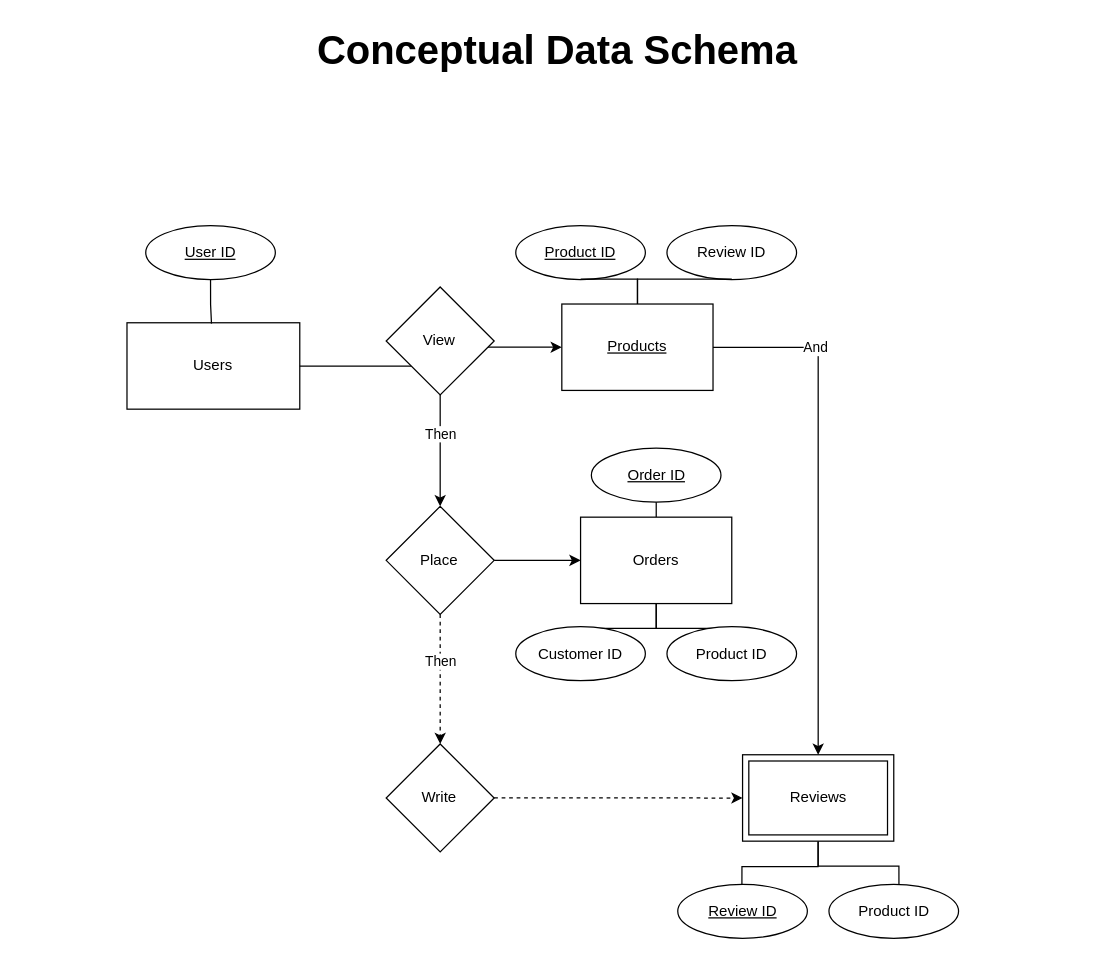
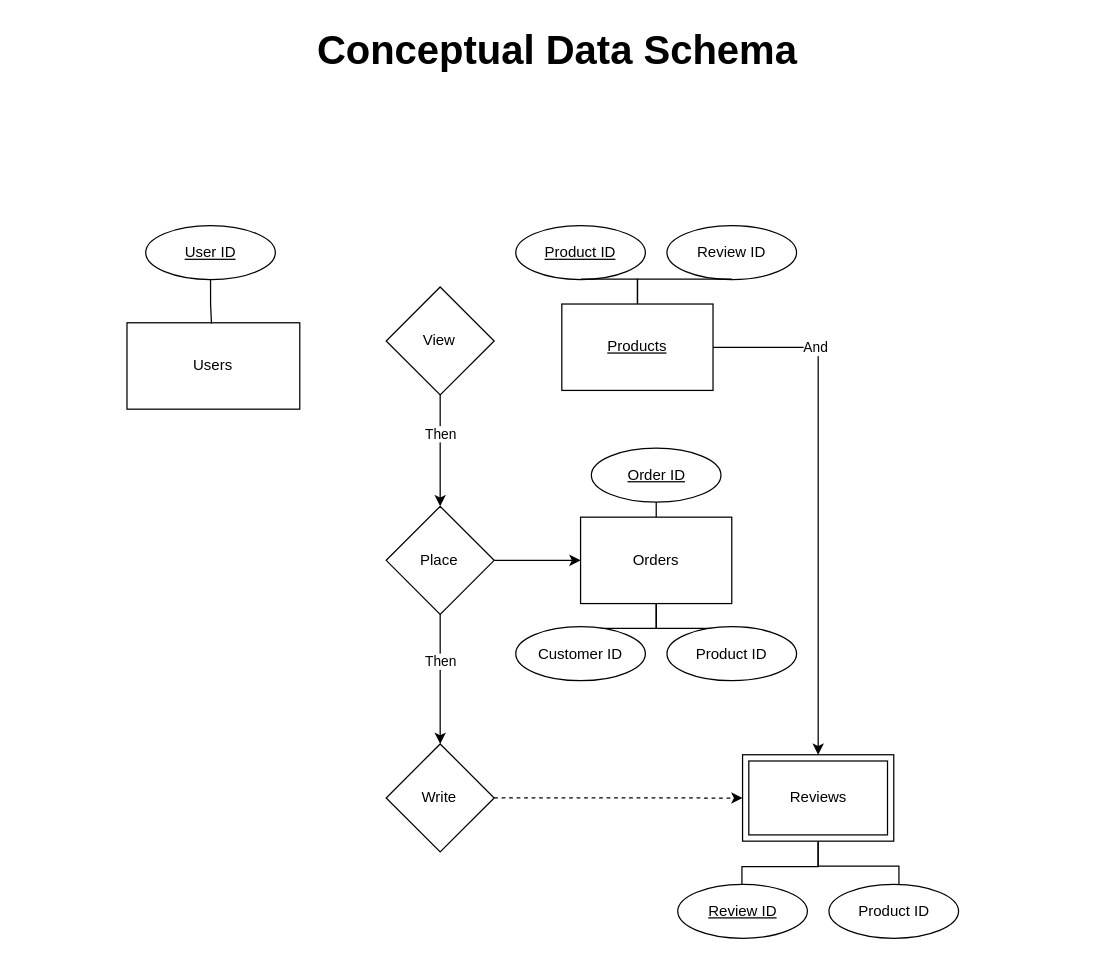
(356, 366) -> none
(440, 702) -> (440, 702)
